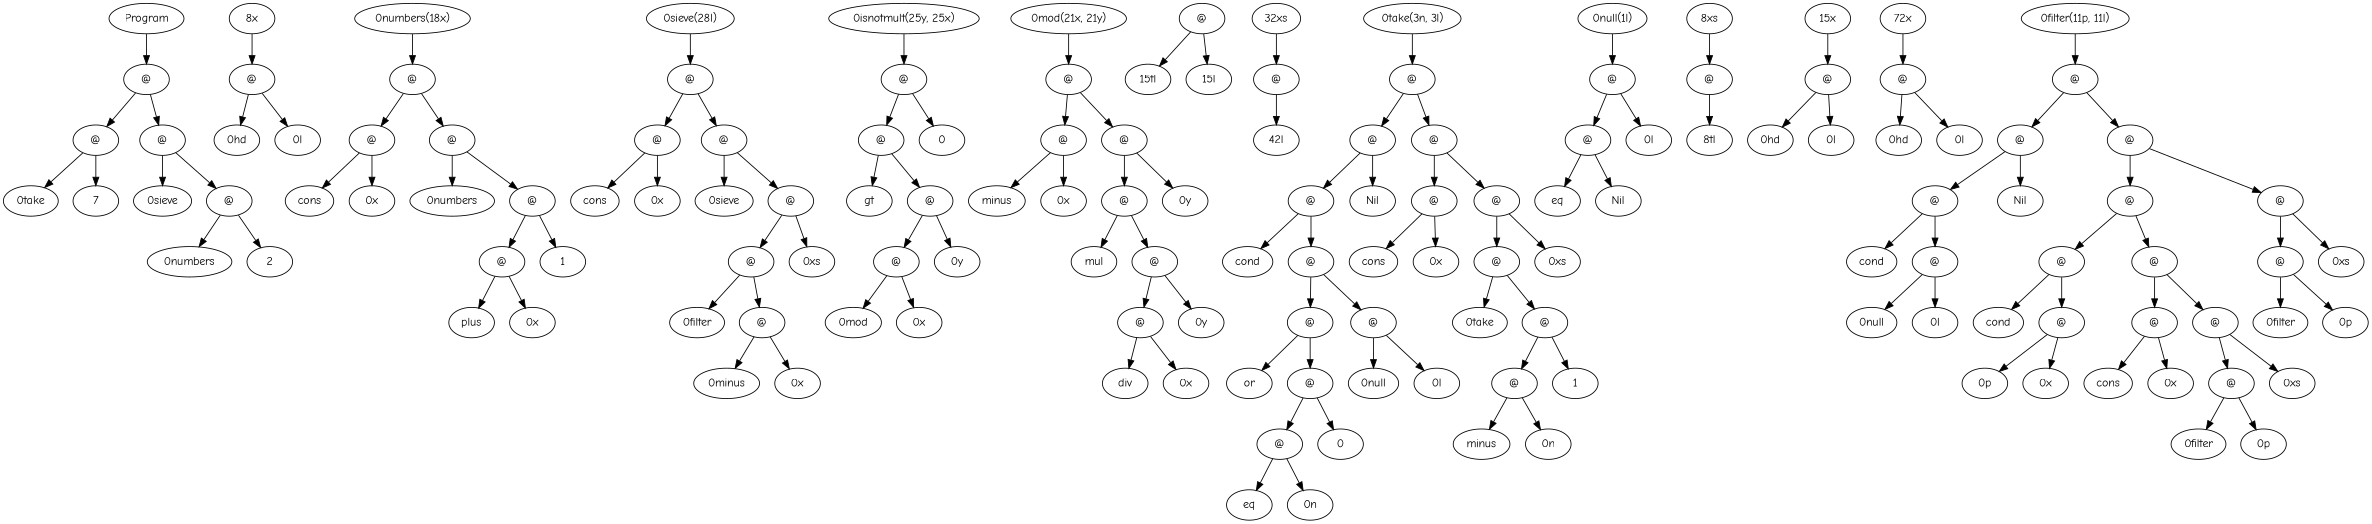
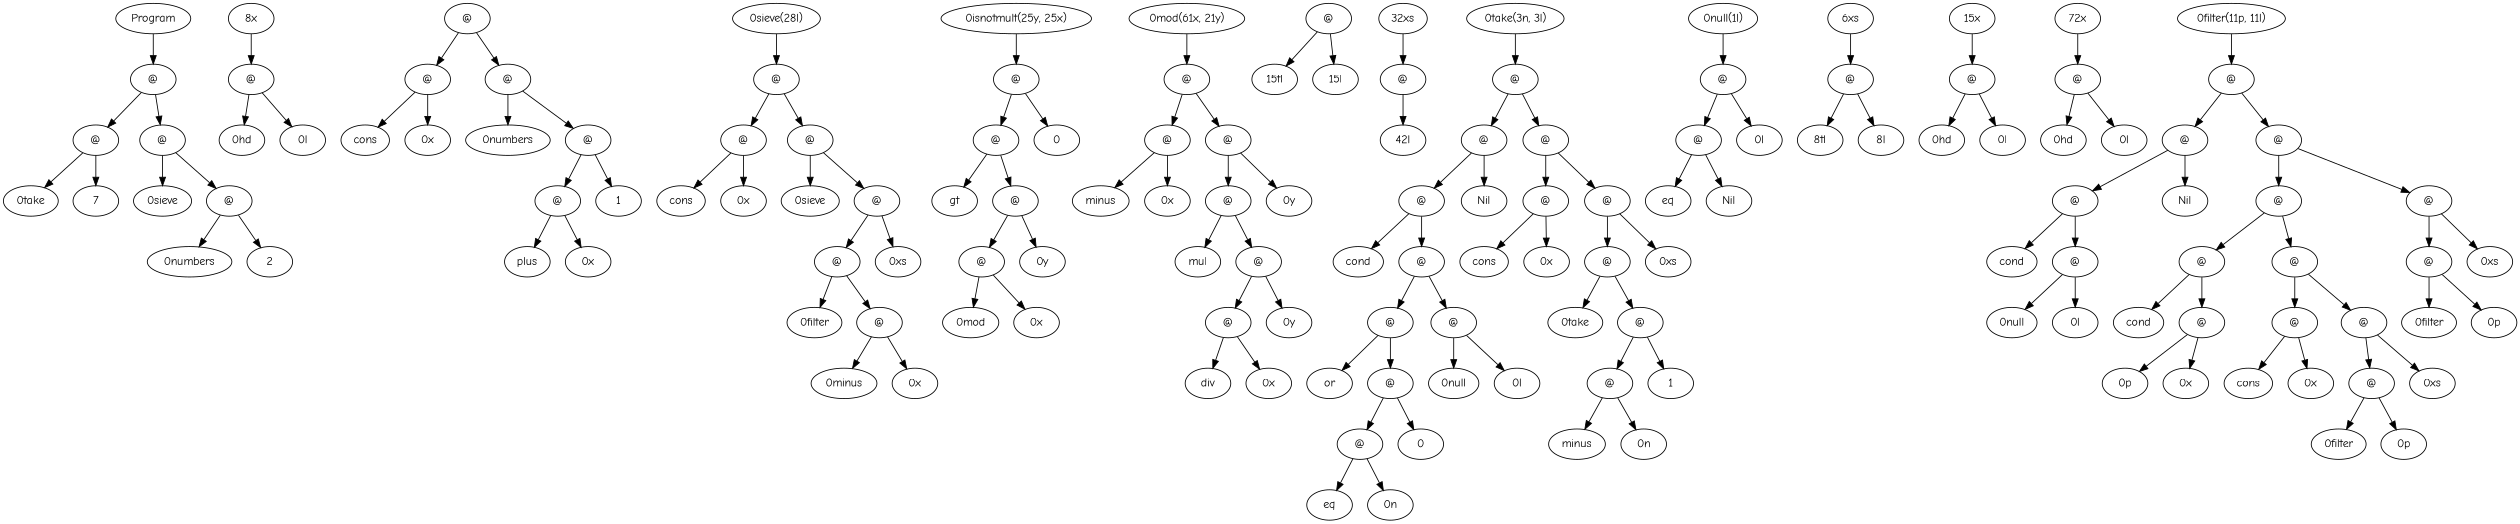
(413, 19) -> none
(1069, 19) -> (1187, 19)
(1710, 19) -> (1851, 19)
none -> (1881, 140)
